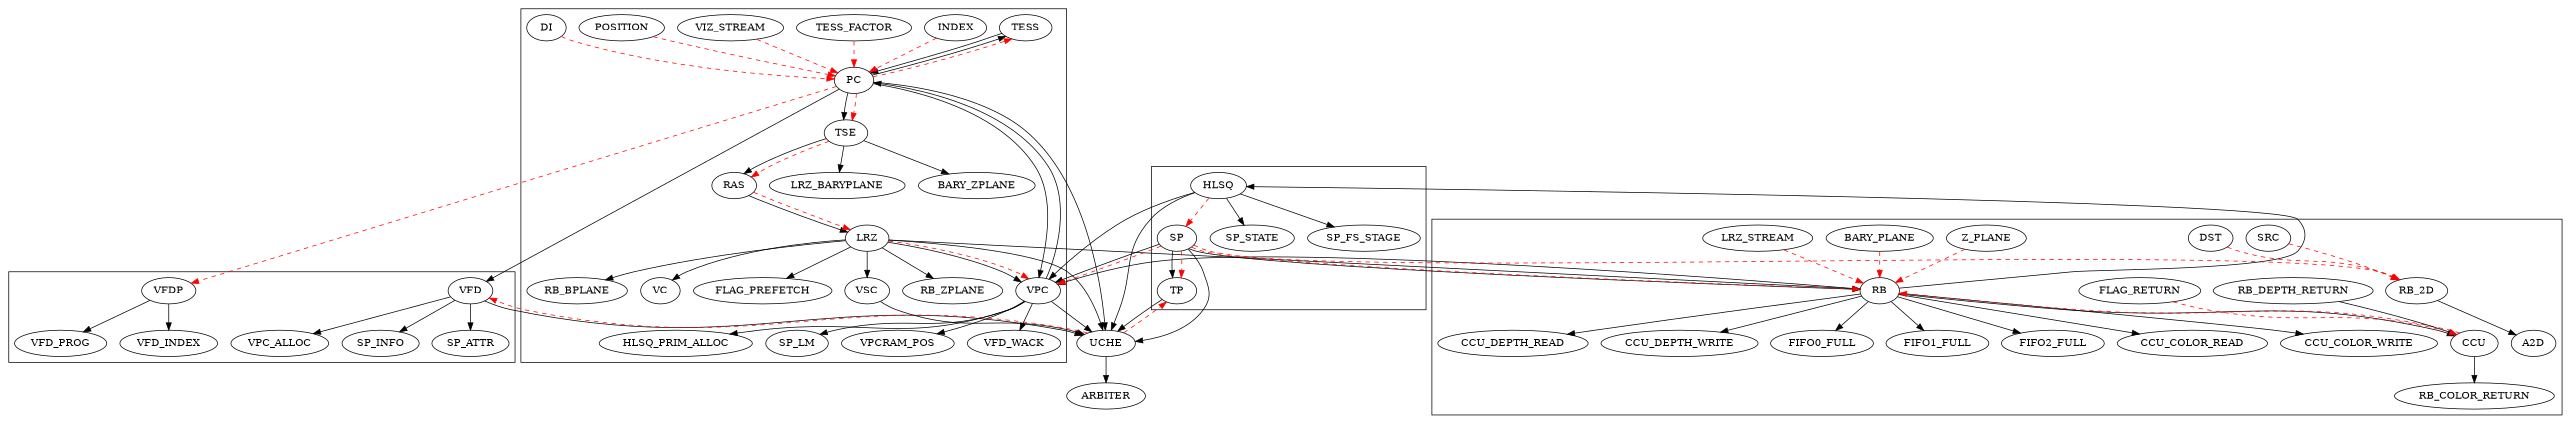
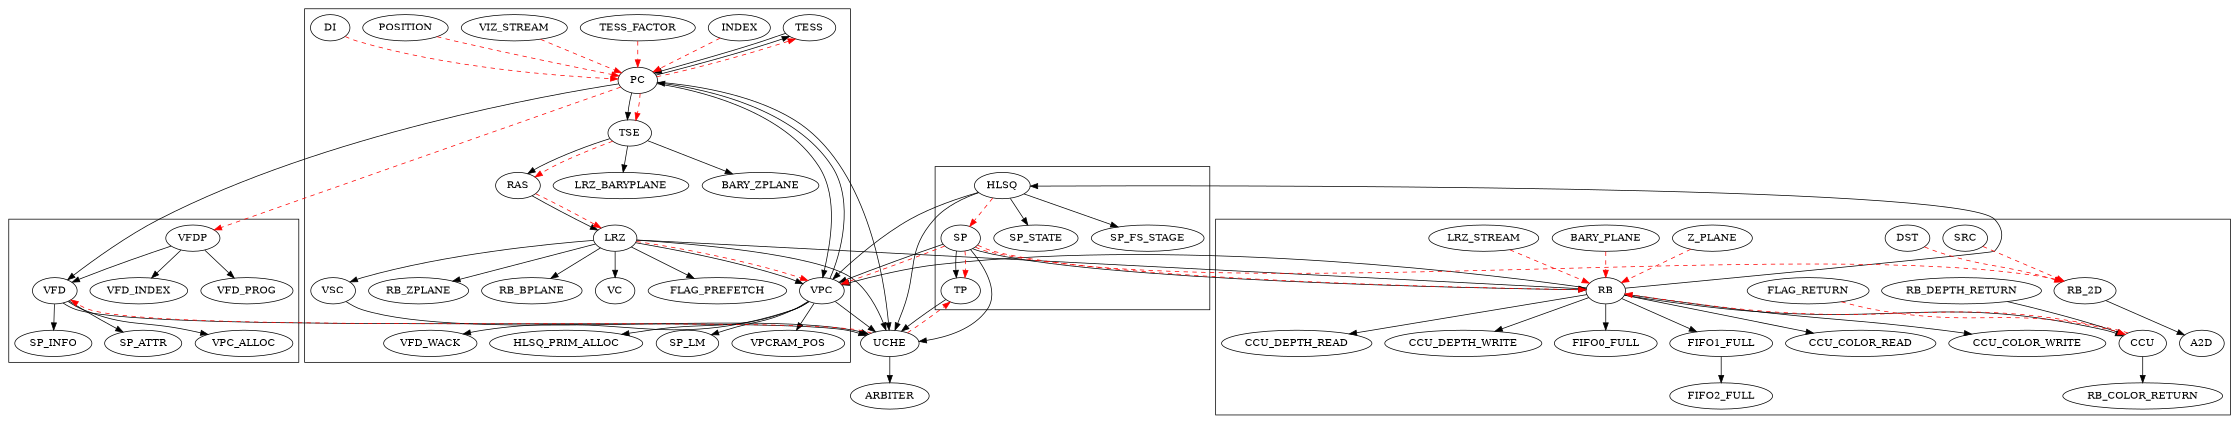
none -> (125, 262)
(1955, 314) -> (1721, 366)
